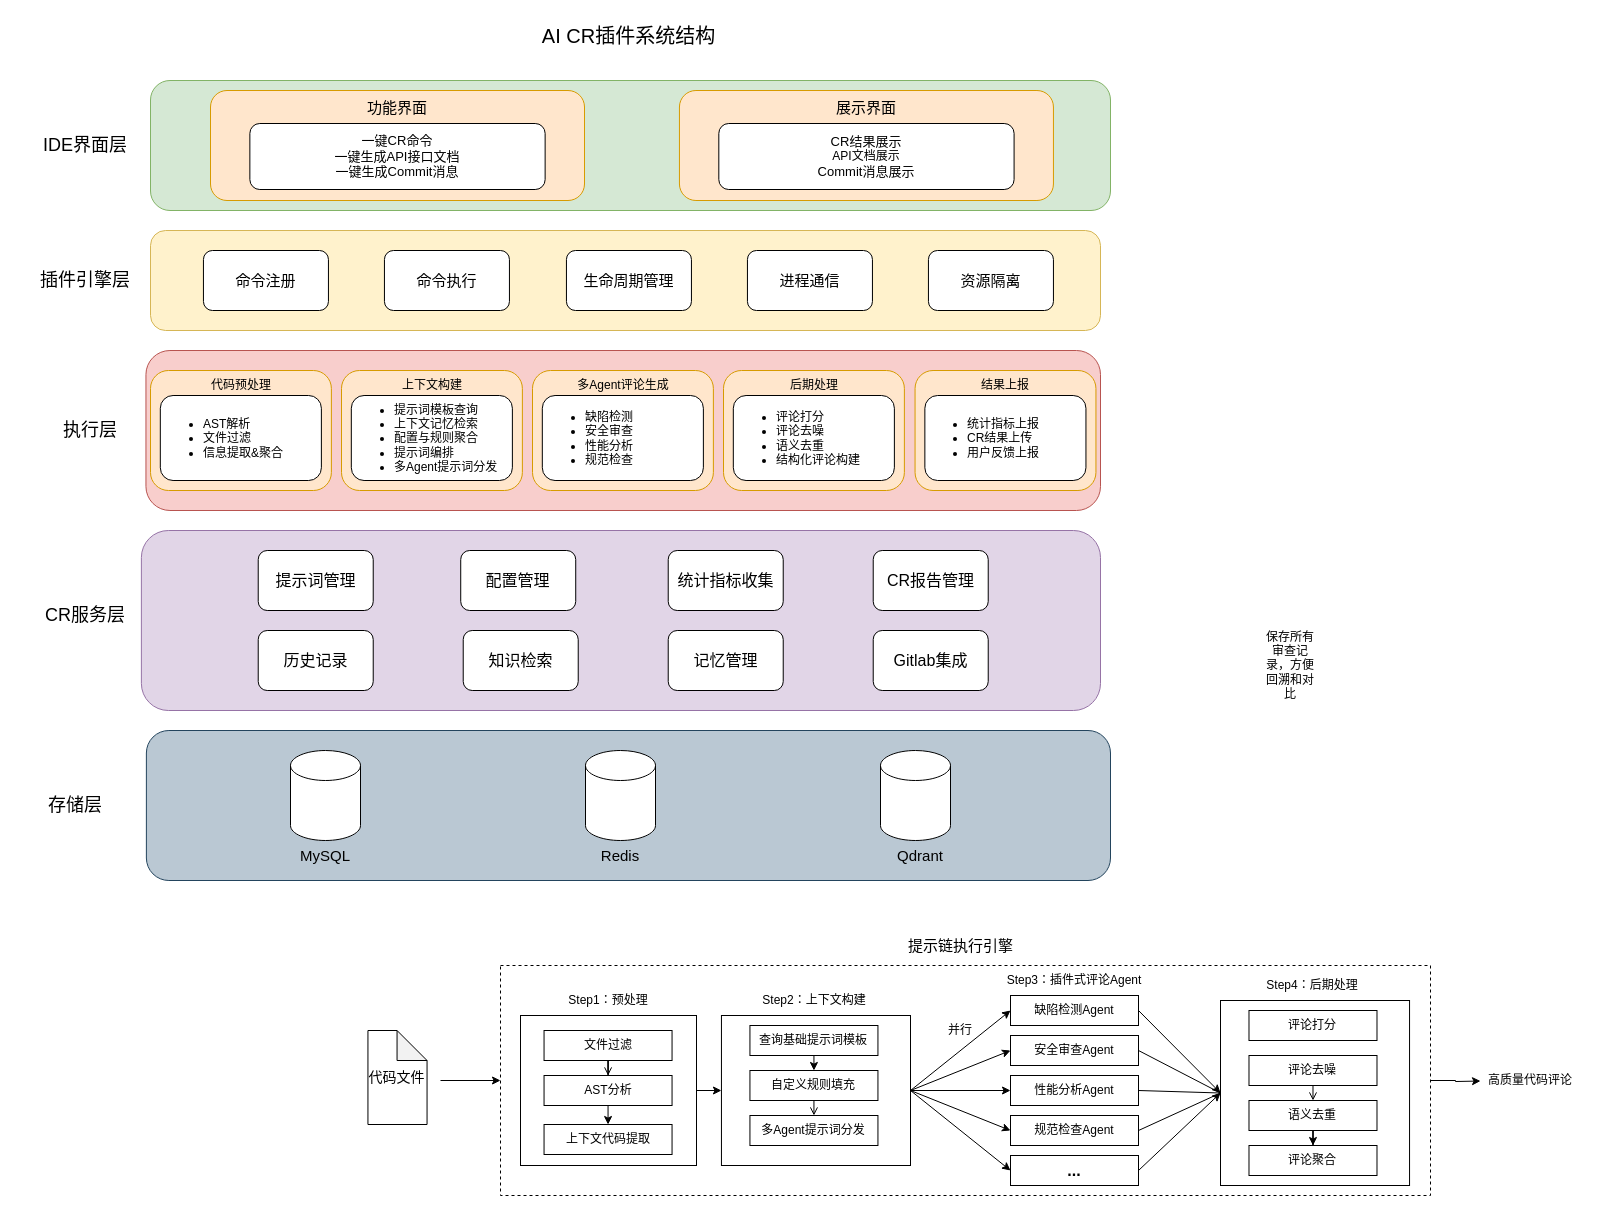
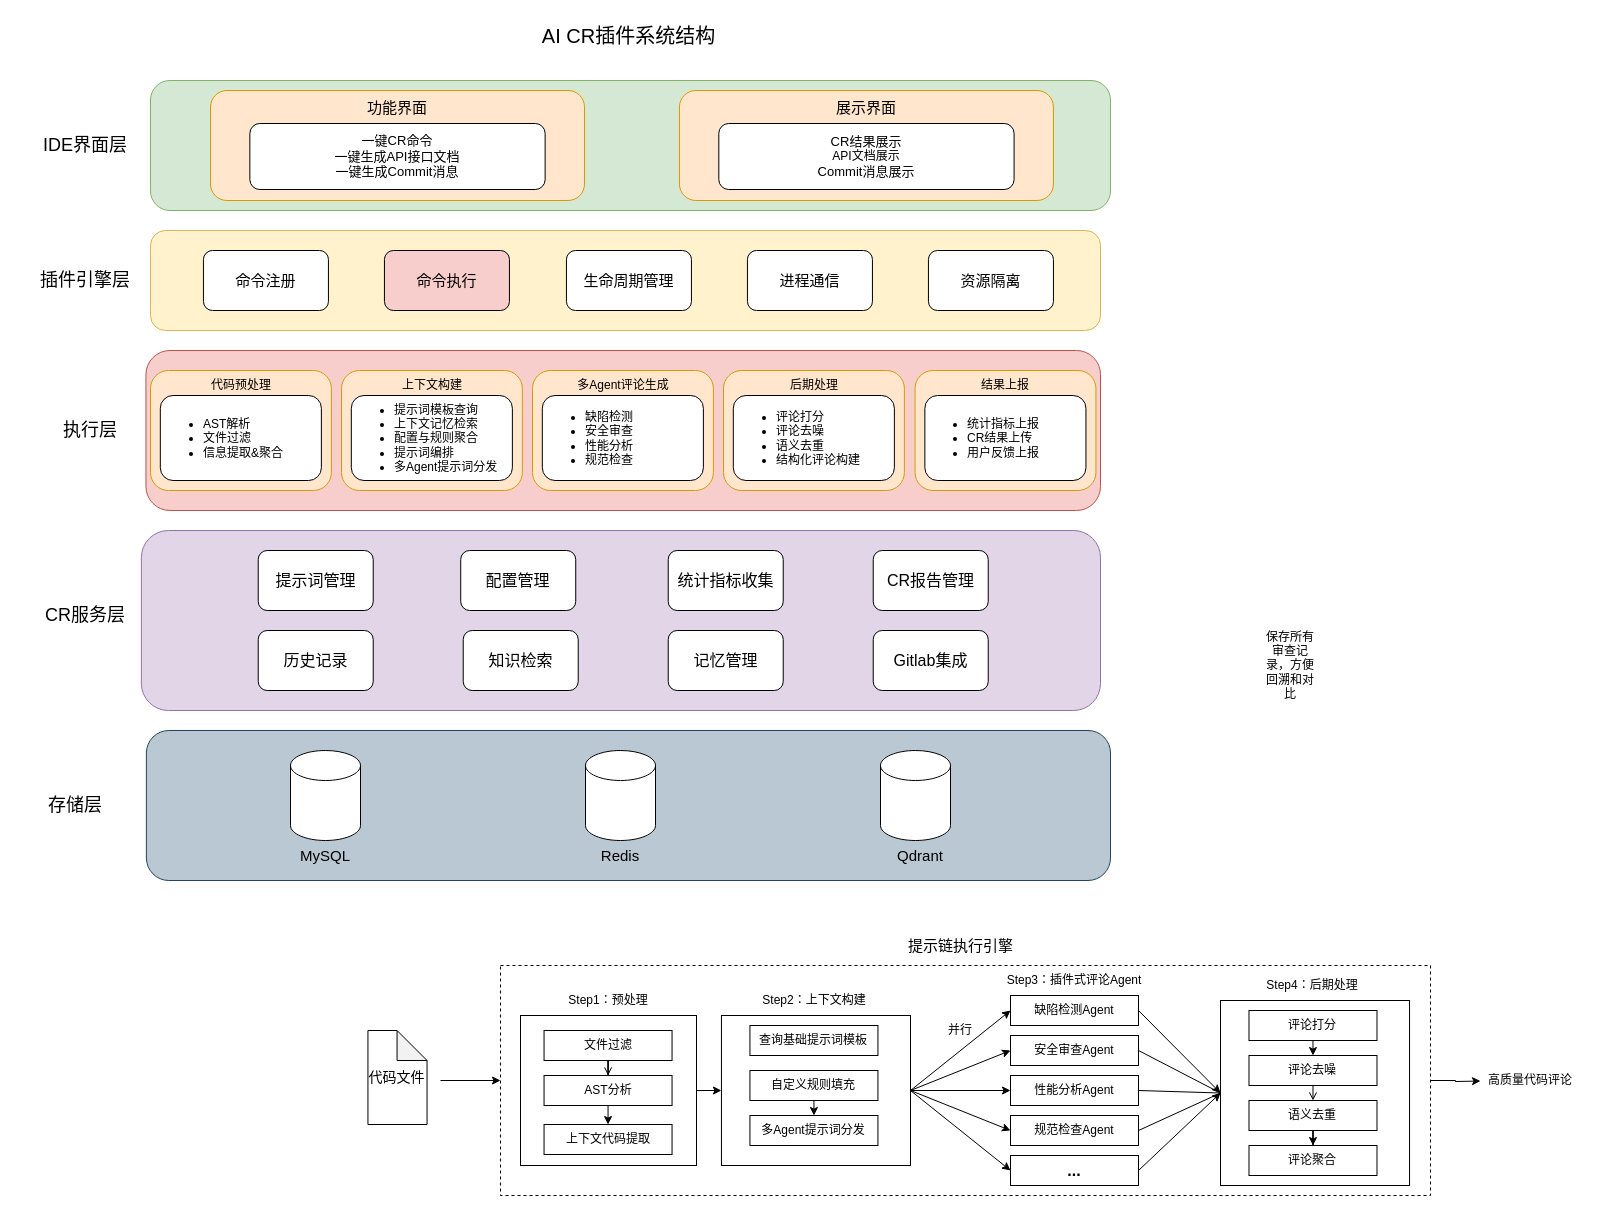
(447, 281) -> (447, 281)
none -> (1313, 1045)
(814, 1060) -> none
(814, 1108) -> (814, 1107)
